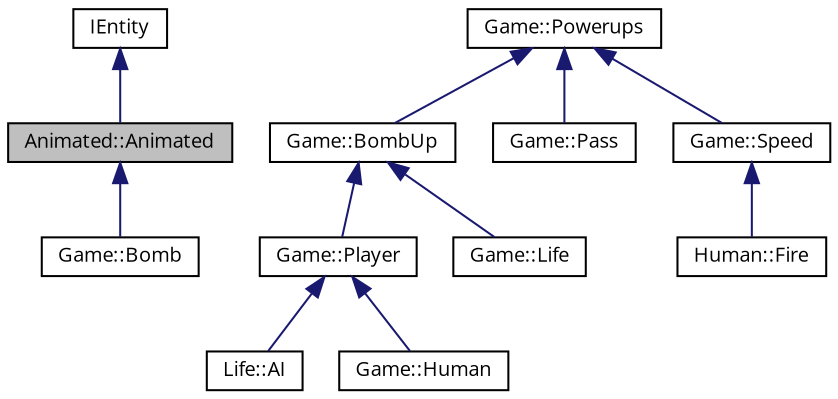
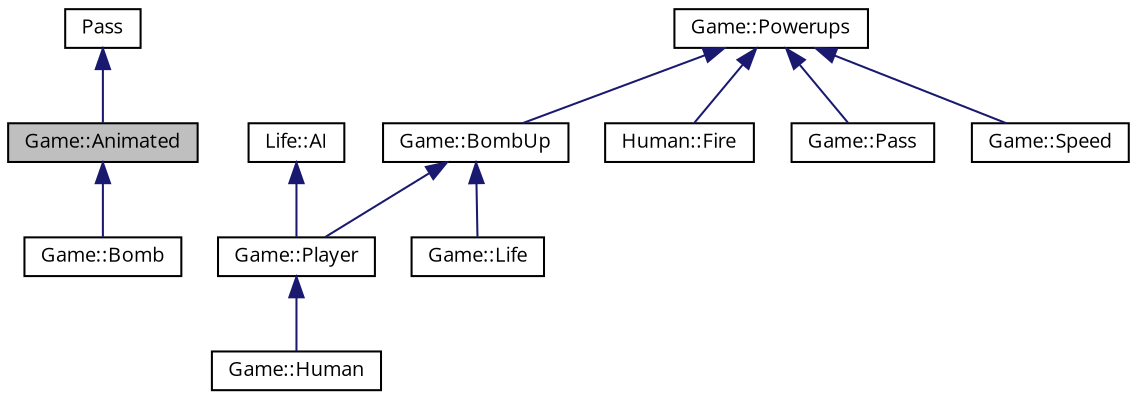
(120, 29) -> (103, 29)
(120, 143) -> (103, 143)
(752, 210) -> (718, 94)
(290, 322) -> (296, 210)
